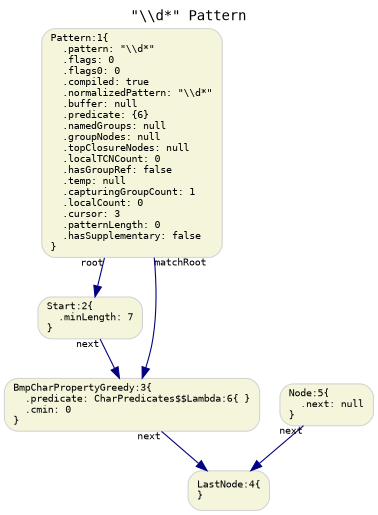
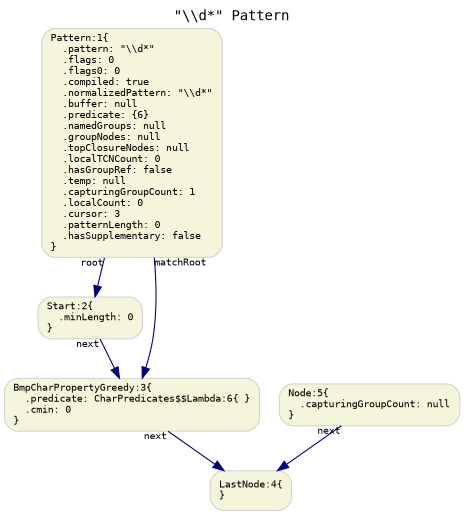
(90, 318) -> (90, 318)
(327, 405) -> (370, 405)
